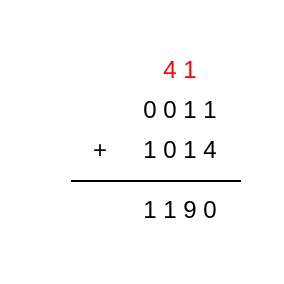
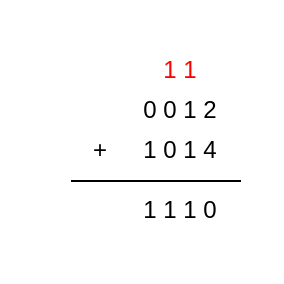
(181, 71) -> (181, 71)
(181, 111) -> (181, 111)
(181, 211) -> (181, 211)
